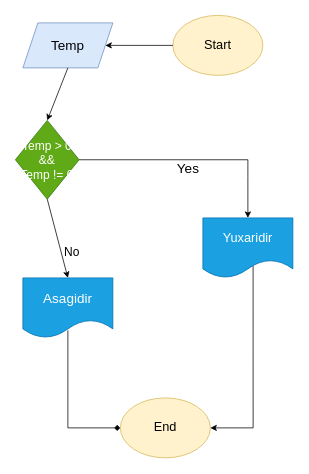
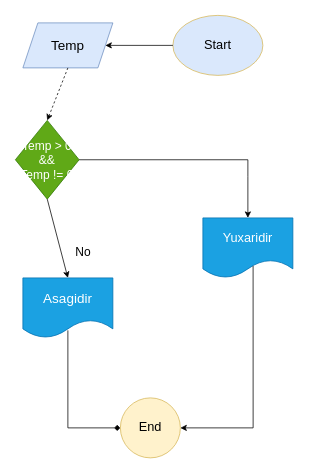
(218, 45) -> (218, 45)
(59, 91) -> (59, 91)
(188, 169) -> none
(72, 252) -> (83, 252)
(165, 428) -> (150, 428)
